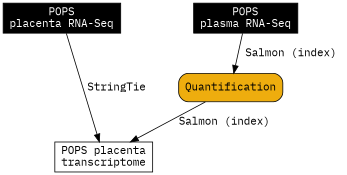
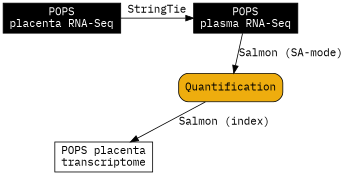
(291, 53) -> (291, 53)
(82, 84) -> (153, 18)
